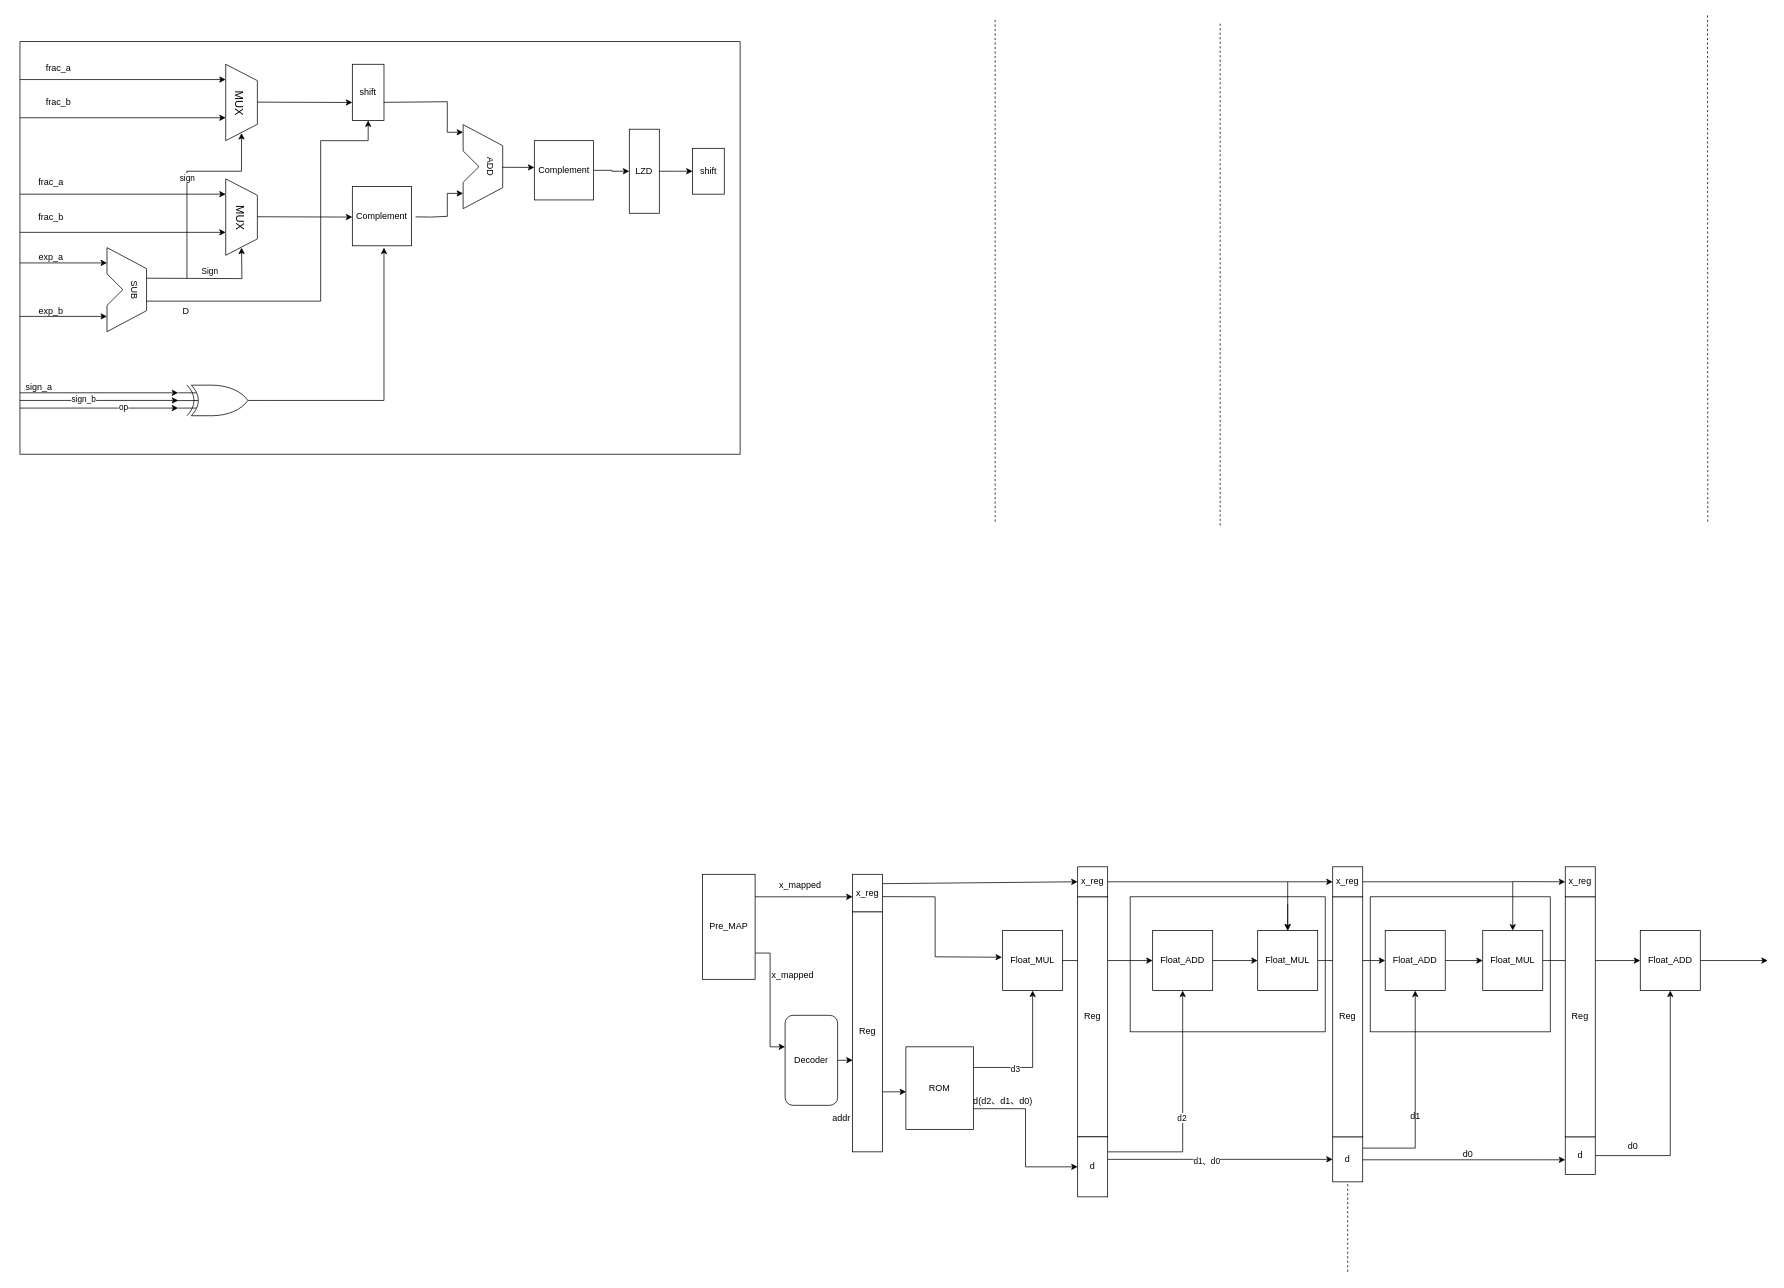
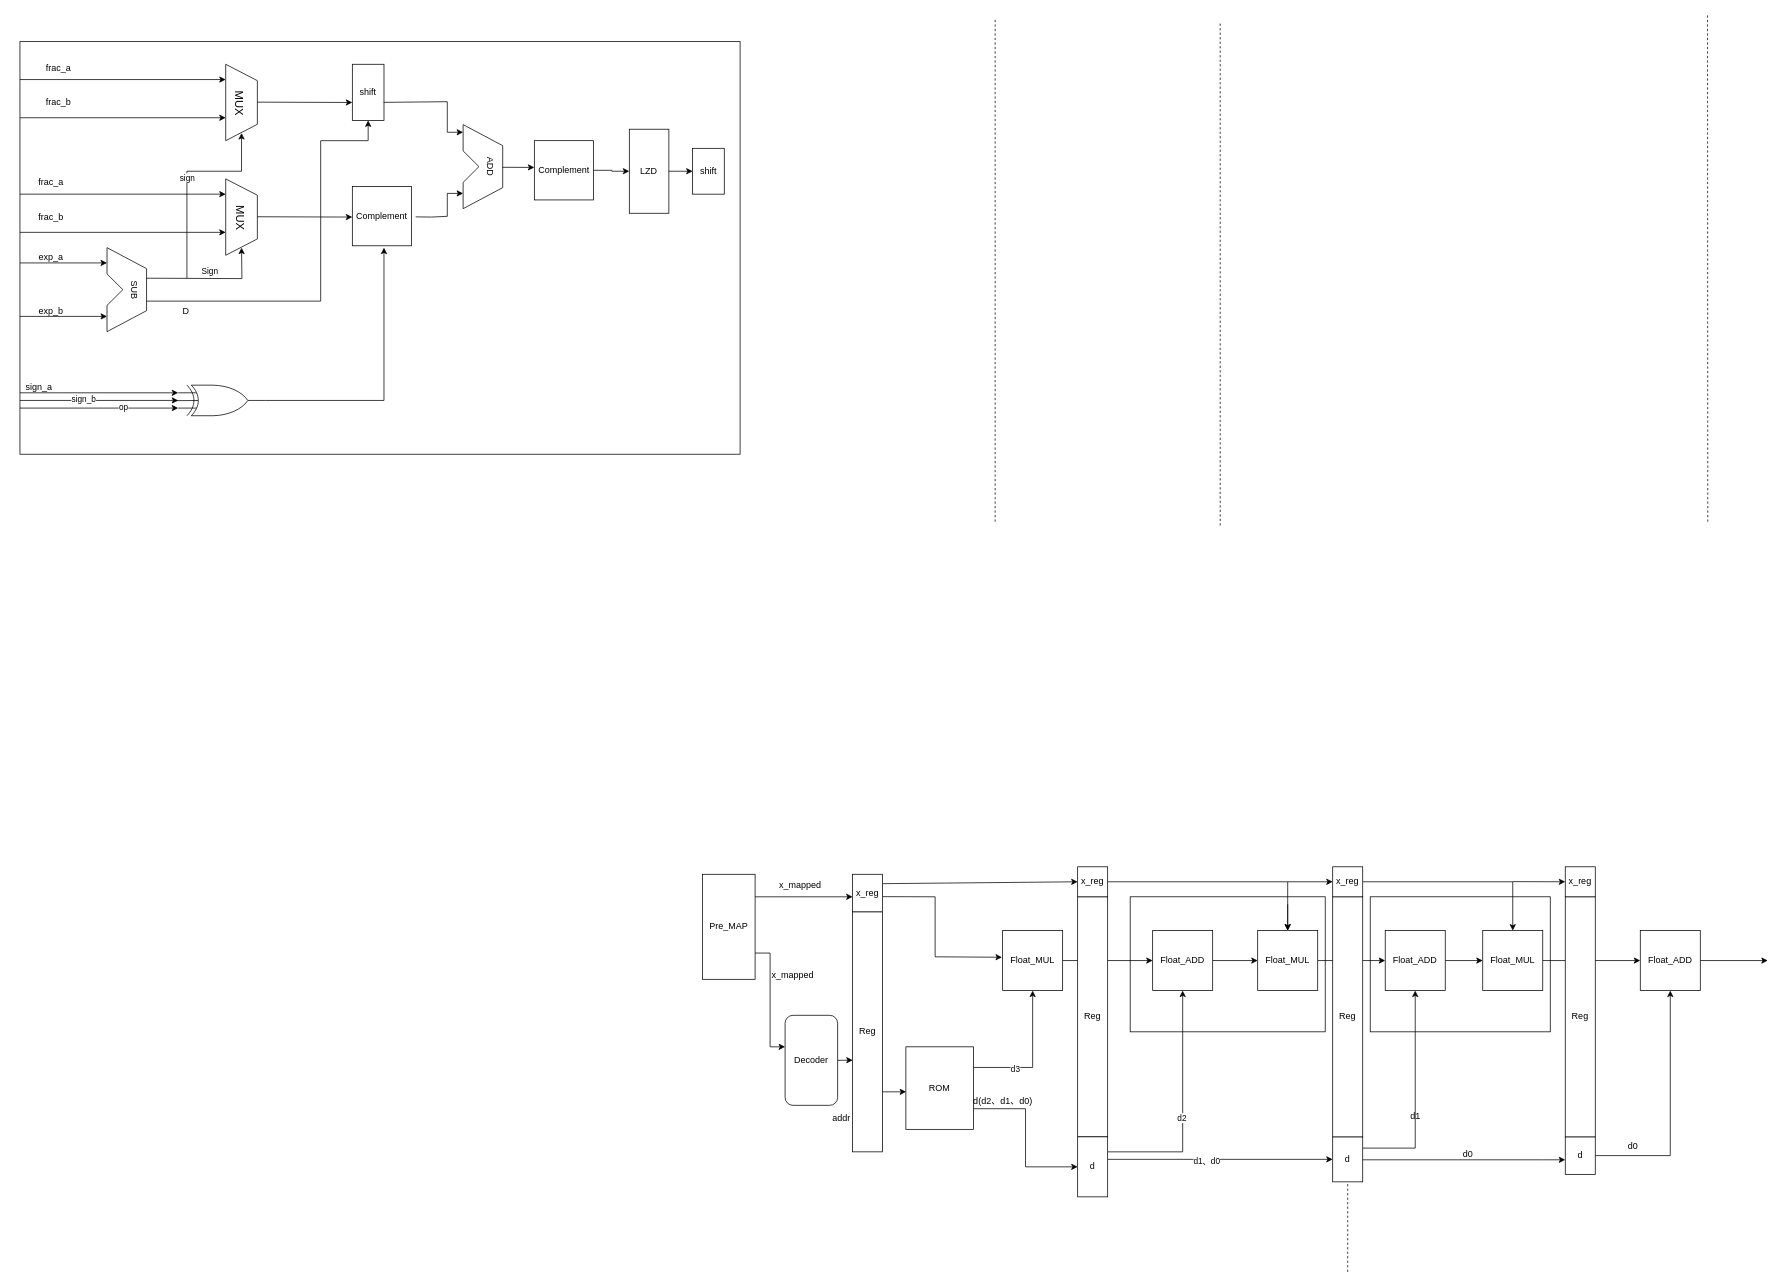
(644, 171) -> (649, 171)
